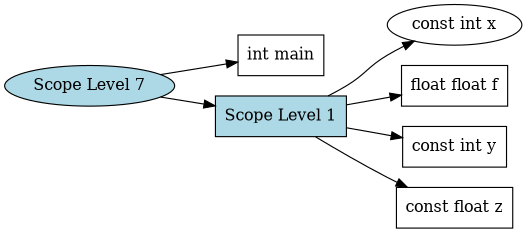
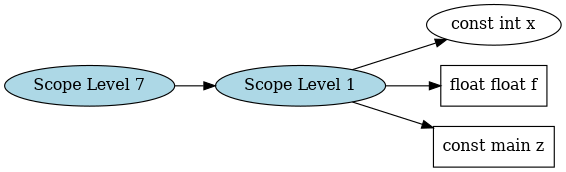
(281, 55) -> none
(281, 116) -> (301, 86)
(455, 147) -> none
(455, 208) -> (494, 147)
